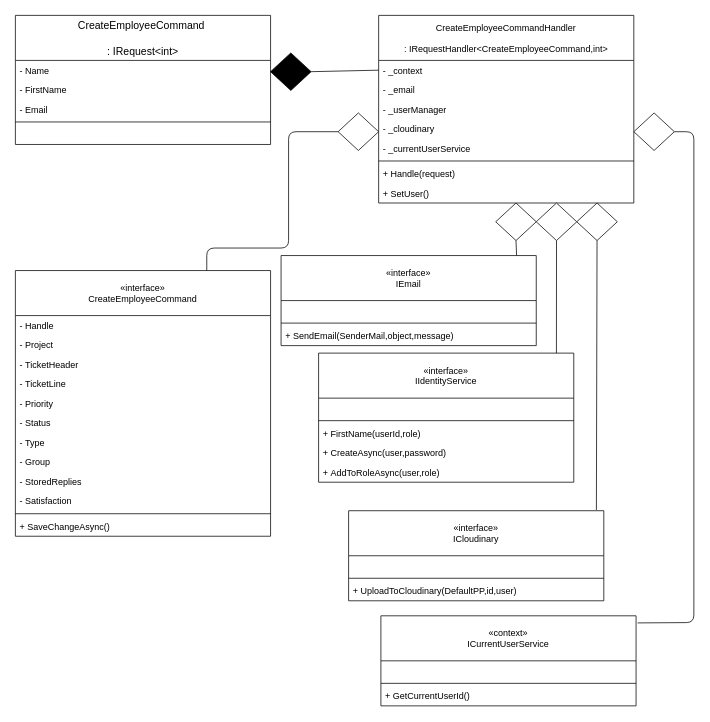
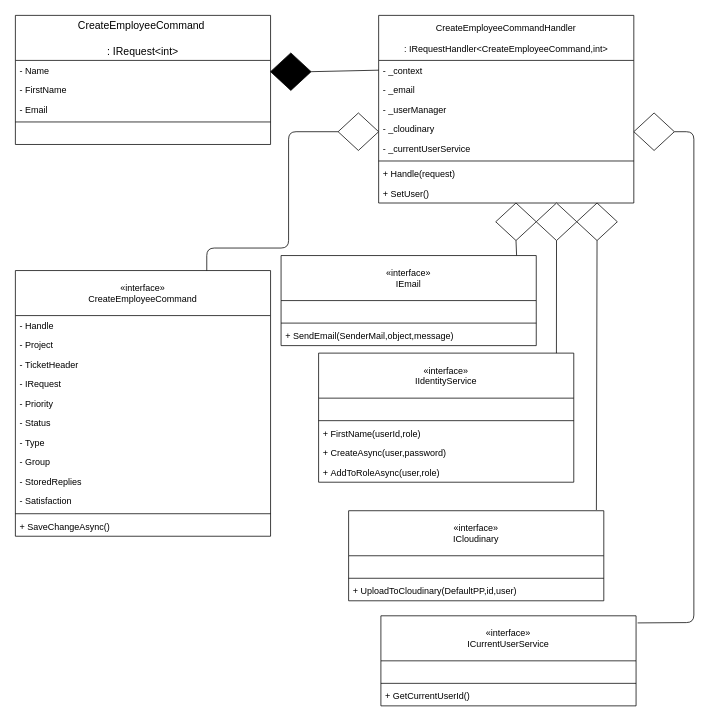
(47, 384) -> (45, 384)
(508, 633) -> (508, 633)
